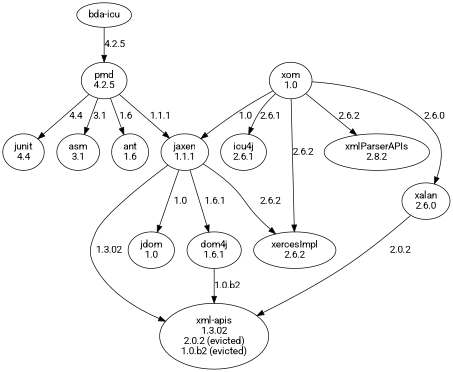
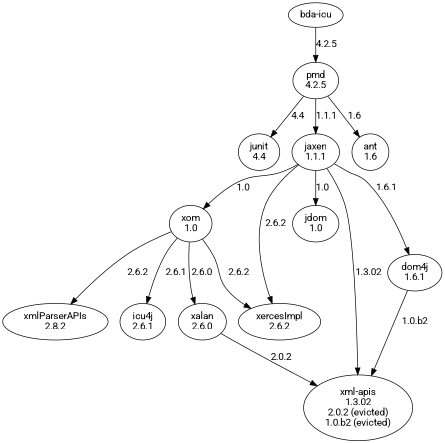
(239, 111) -> (250, 178)
(78, 152) -> none
